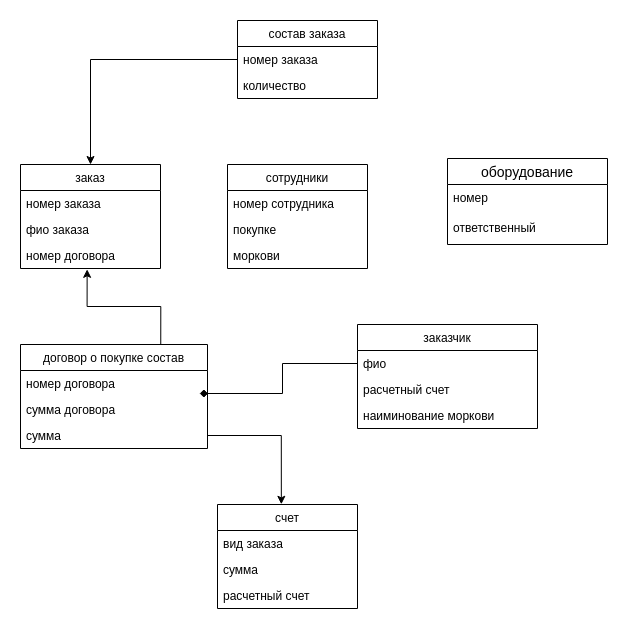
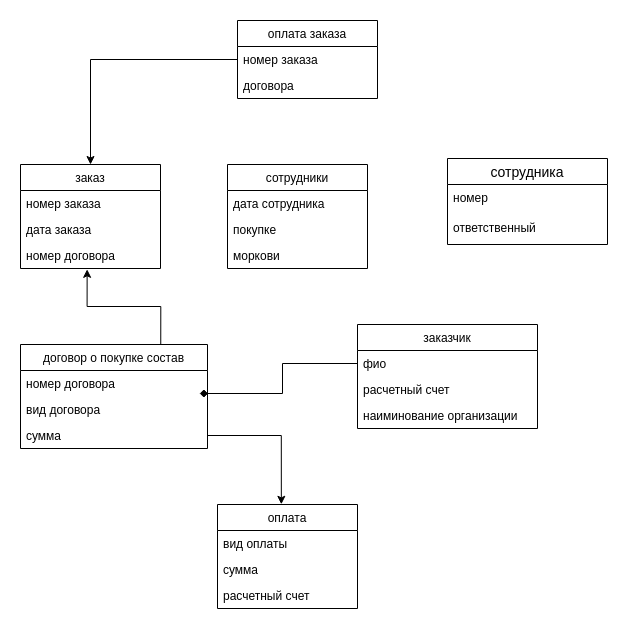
(307, 34) -> (307, 34)
(277, 86) -> (270, 86)
(527, 172) -> (527, 172)
(285, 204) -> (282, 204)
(58, 230) -> (61, 230)
(71, 410) -> (65, 410)
(429, 416) -> (442, 416)
(287, 518) -> (287, 518)
(255, 544) -> (255, 544)
